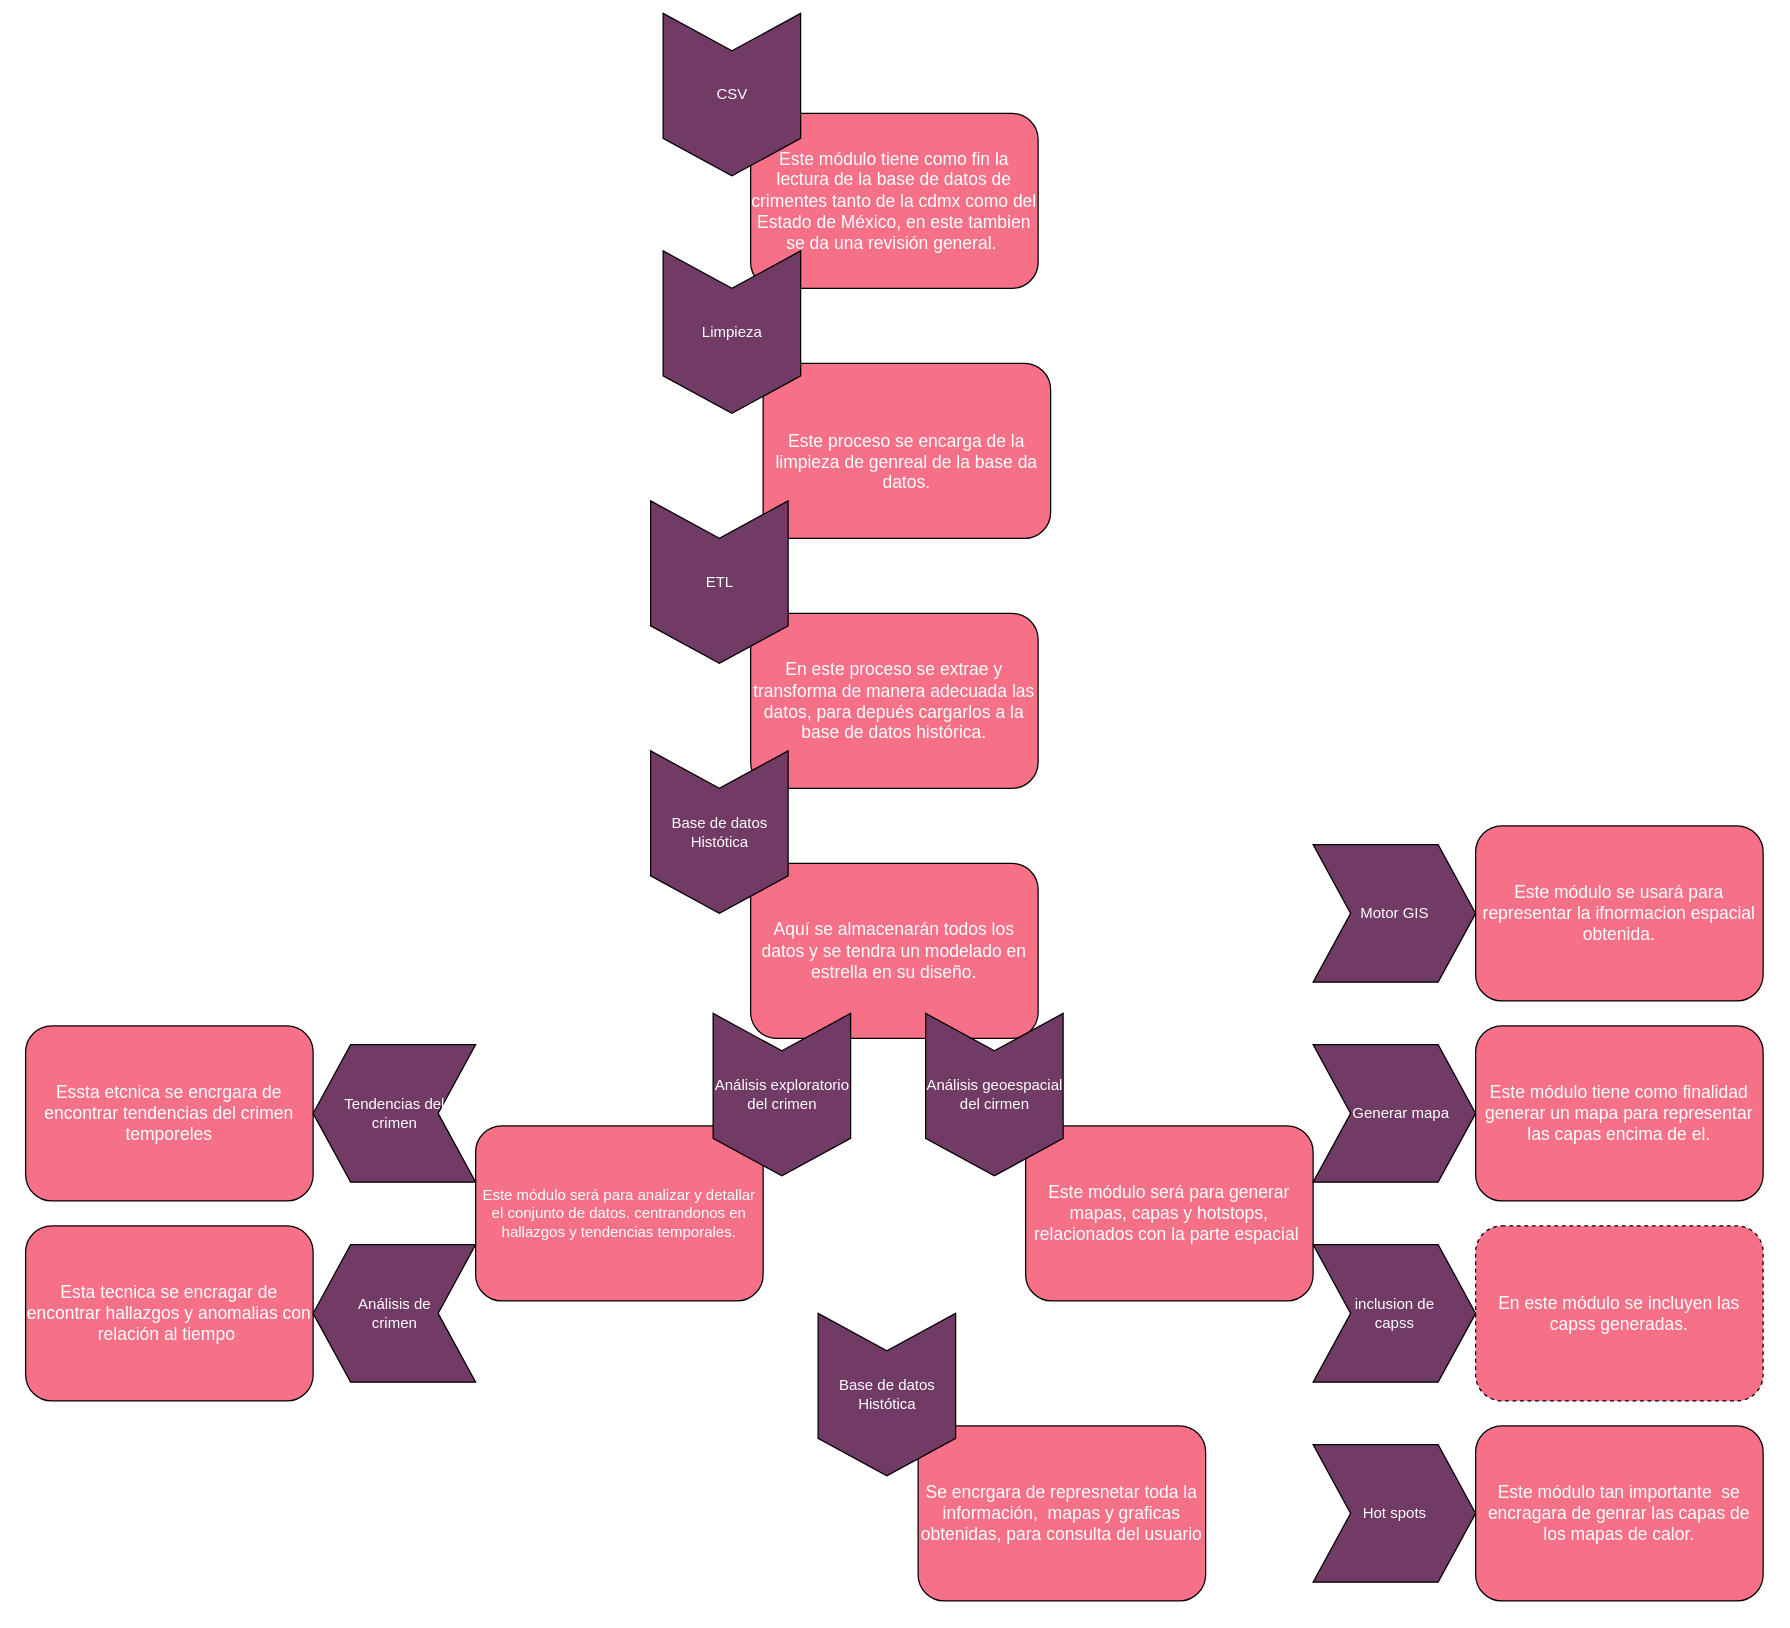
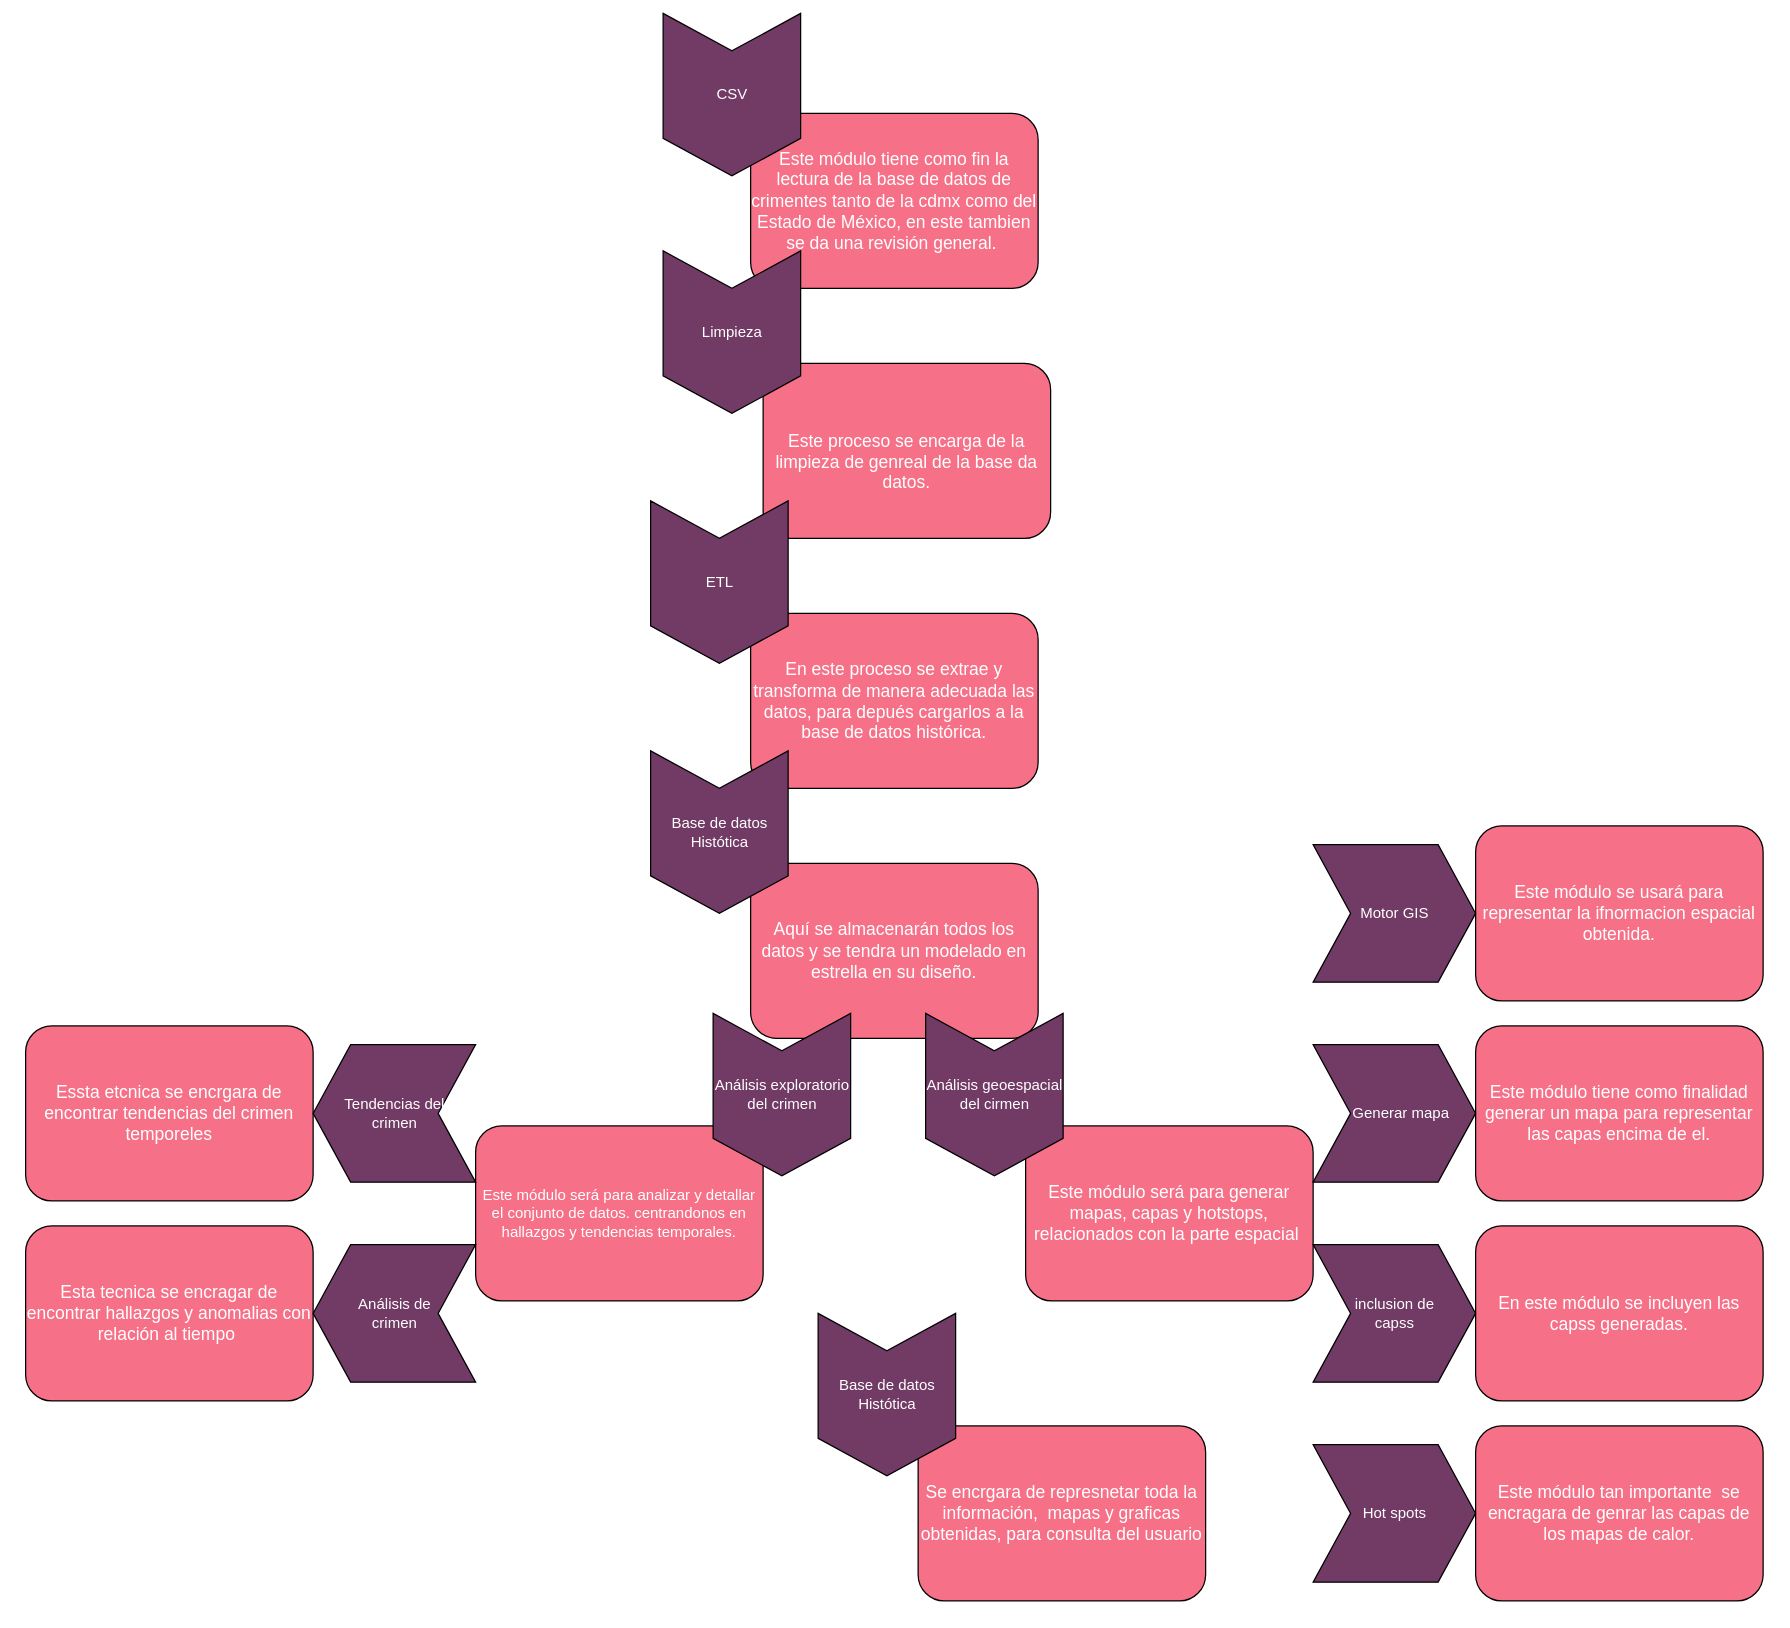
(1619, 1313) -> (1619, 1313)
